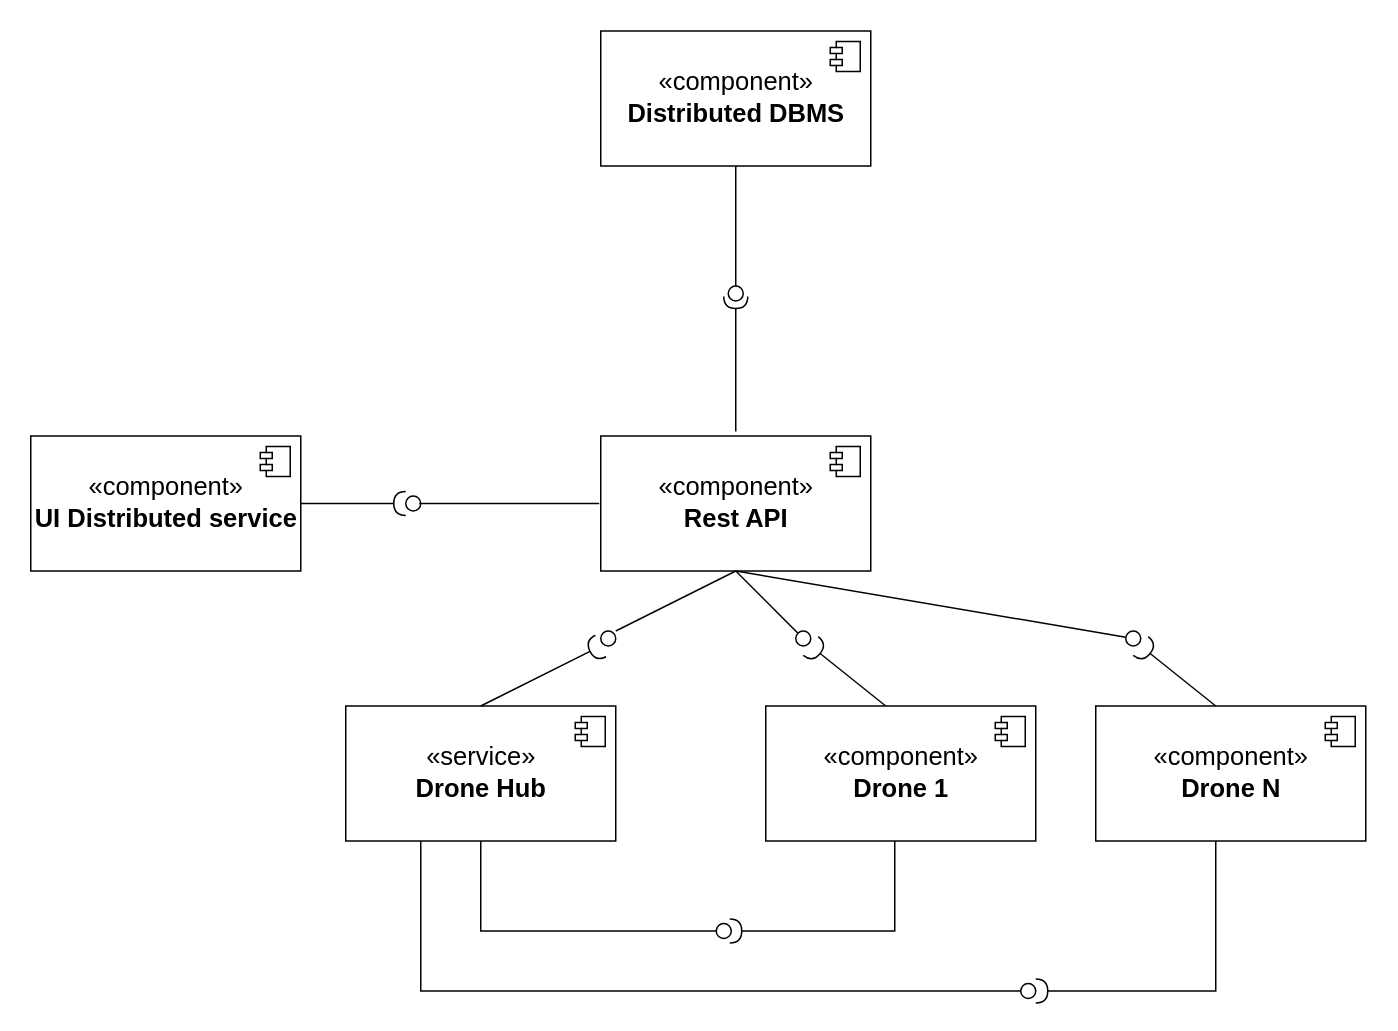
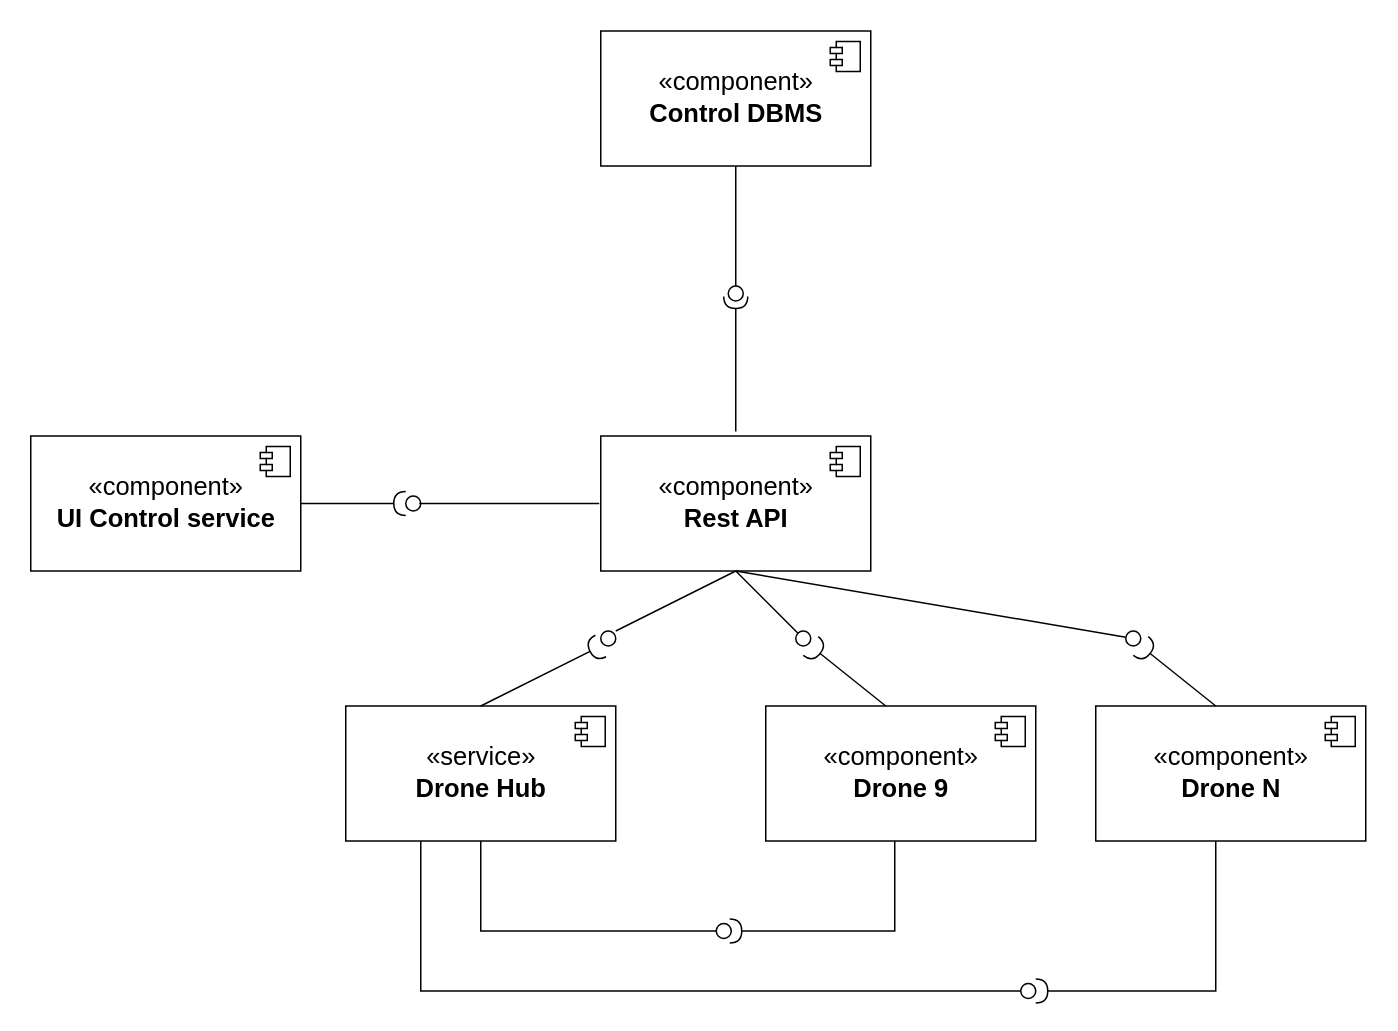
(737, 98) -> (737, 98)
(167, 503) -> (167, 503)
(902, 773) -> (902, 773)
